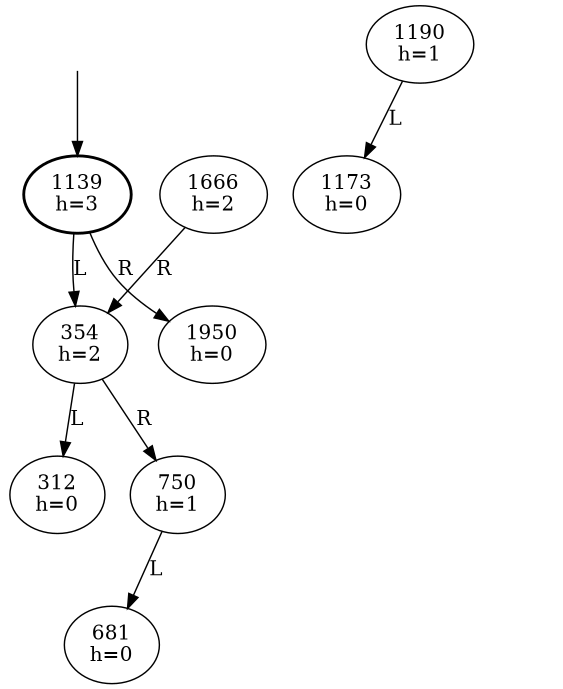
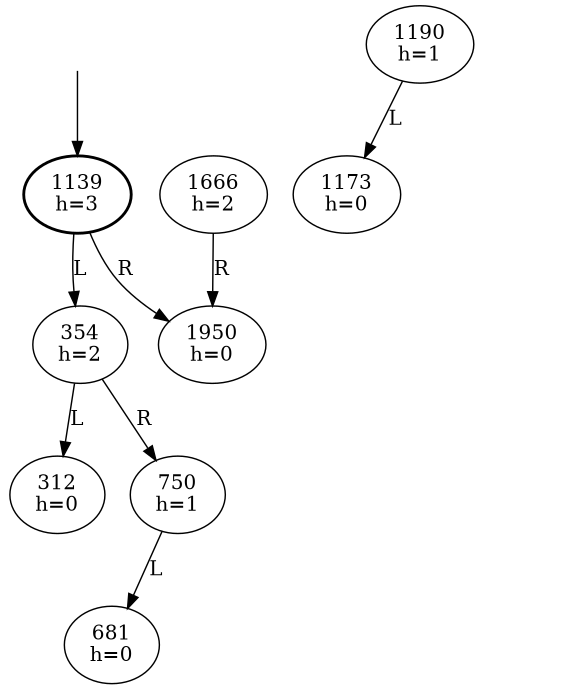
(152, 265) -> (213, 262)
